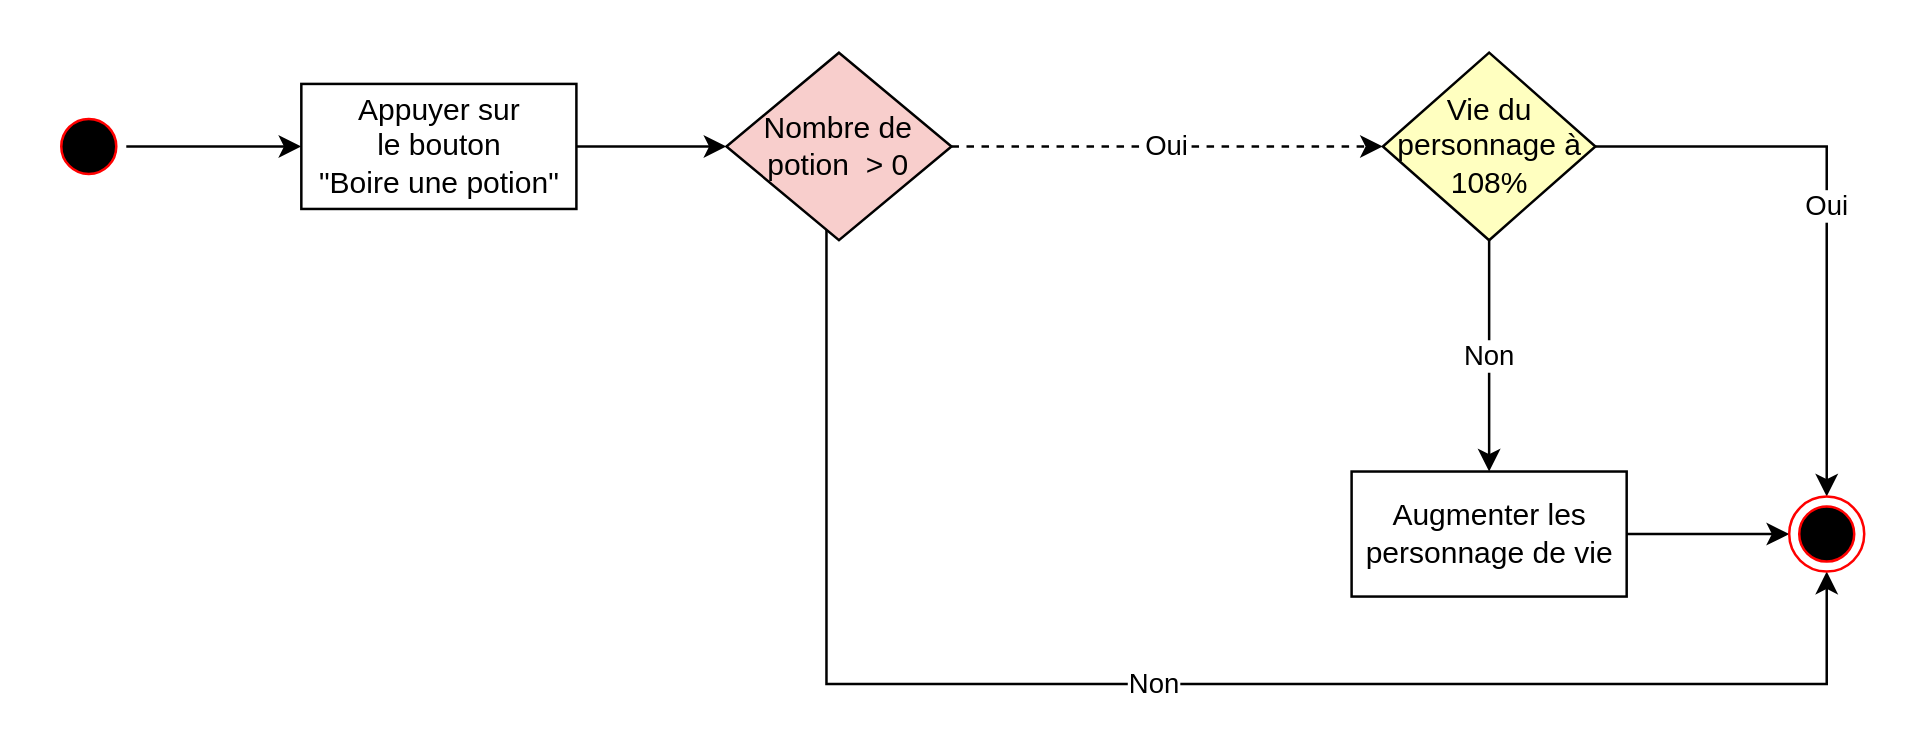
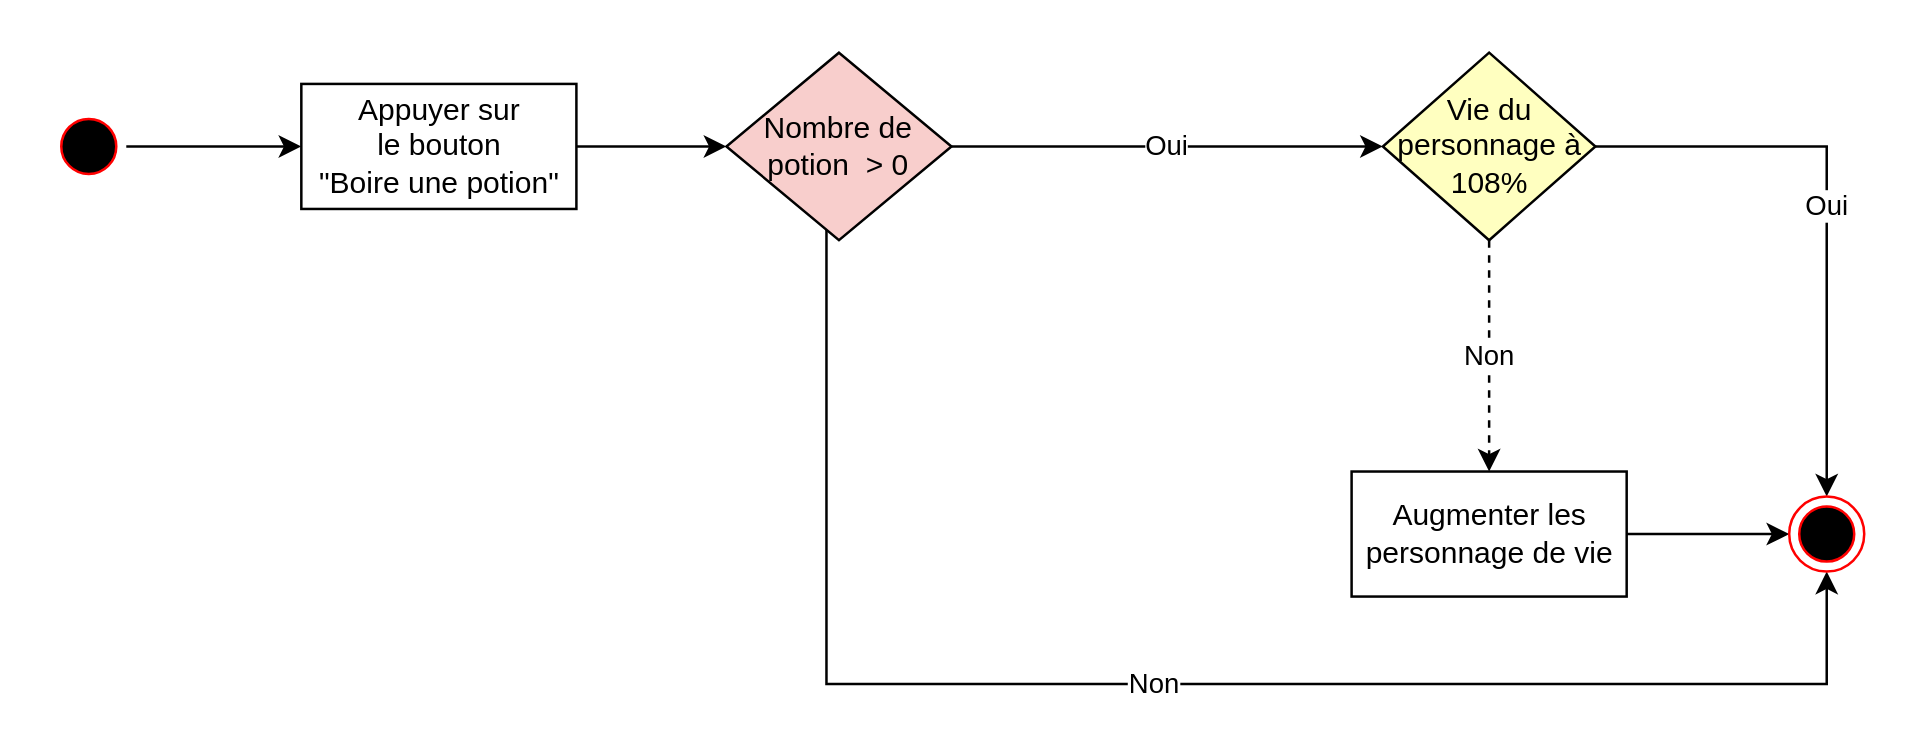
(1051, 146) -> (1051, 146)
(1489, 293) -> (1489, 293)
